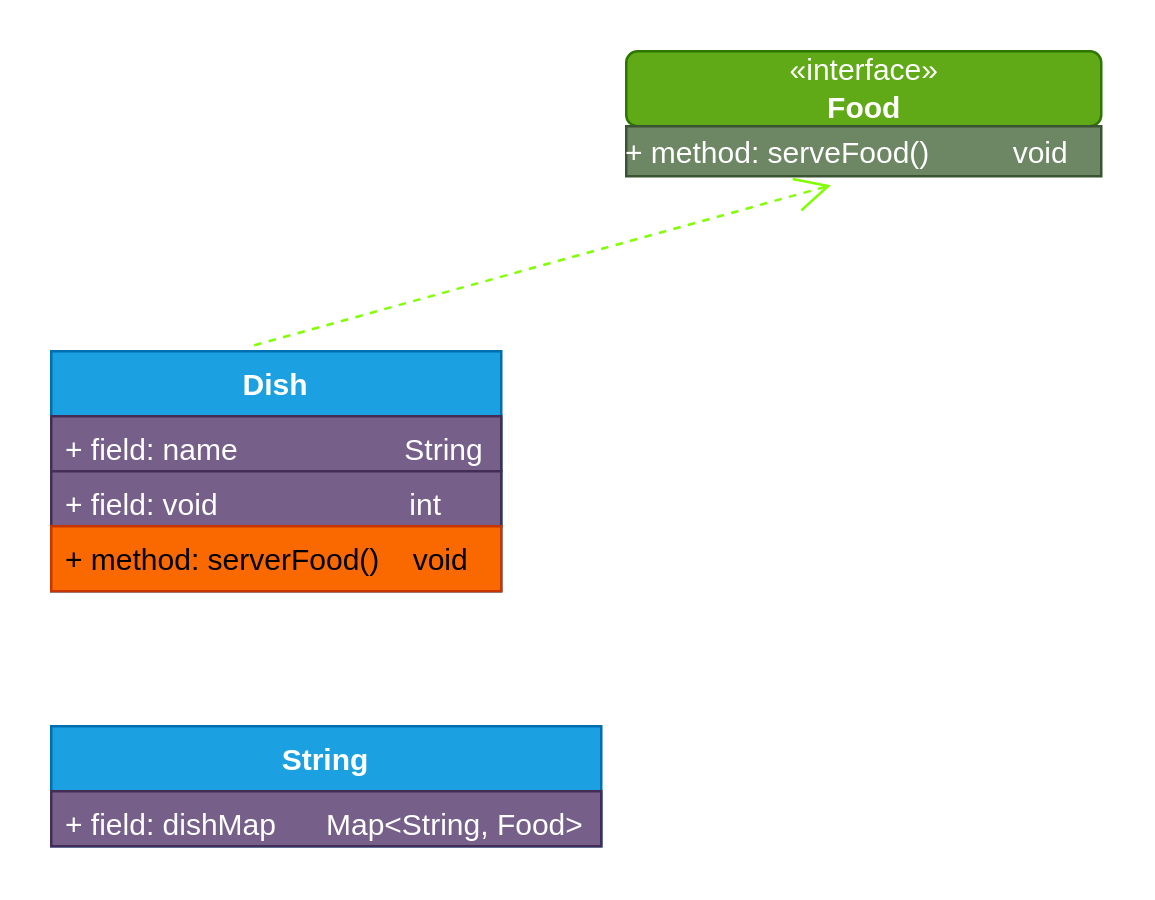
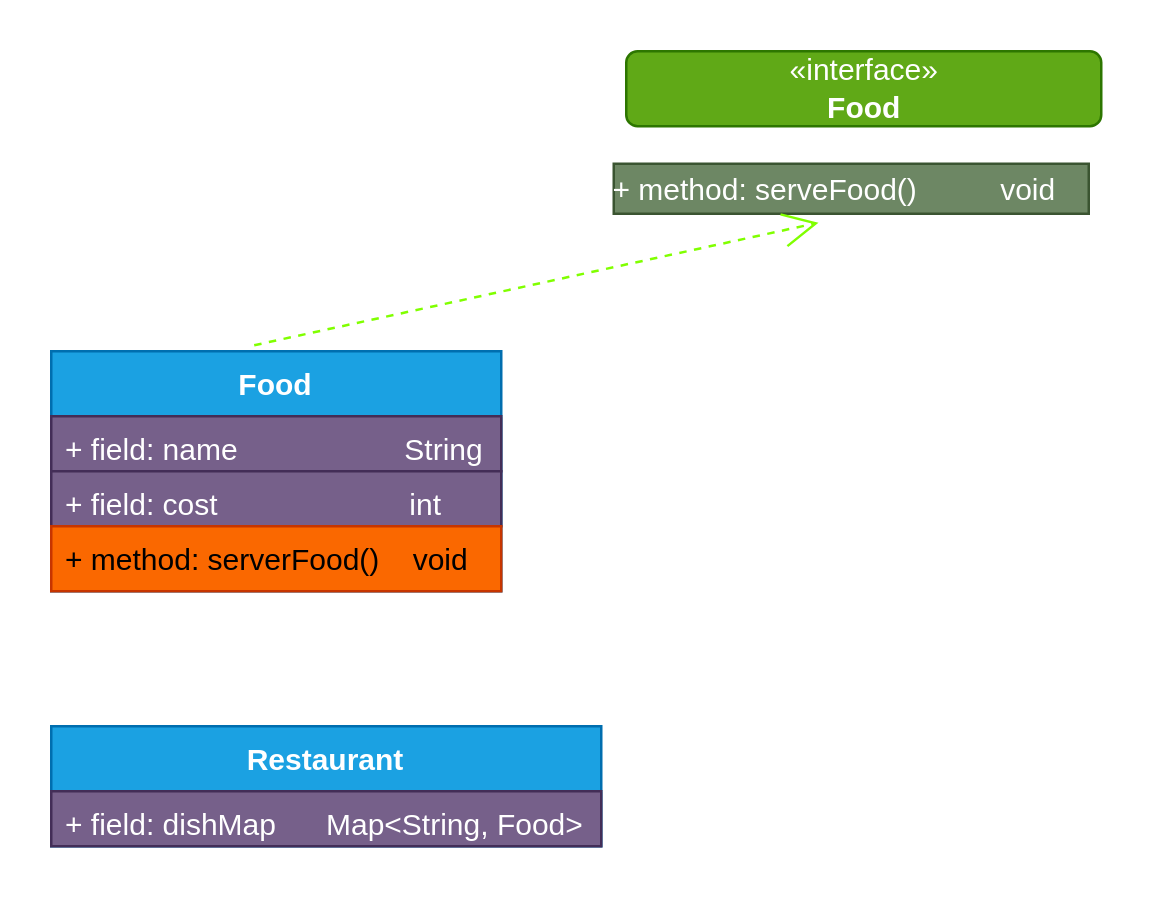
(864, 151) -> (851, 189)
(275, 385) -> (275, 385)
(322, 505) -> (326, 505)
(325, 760) -> (325, 760)
